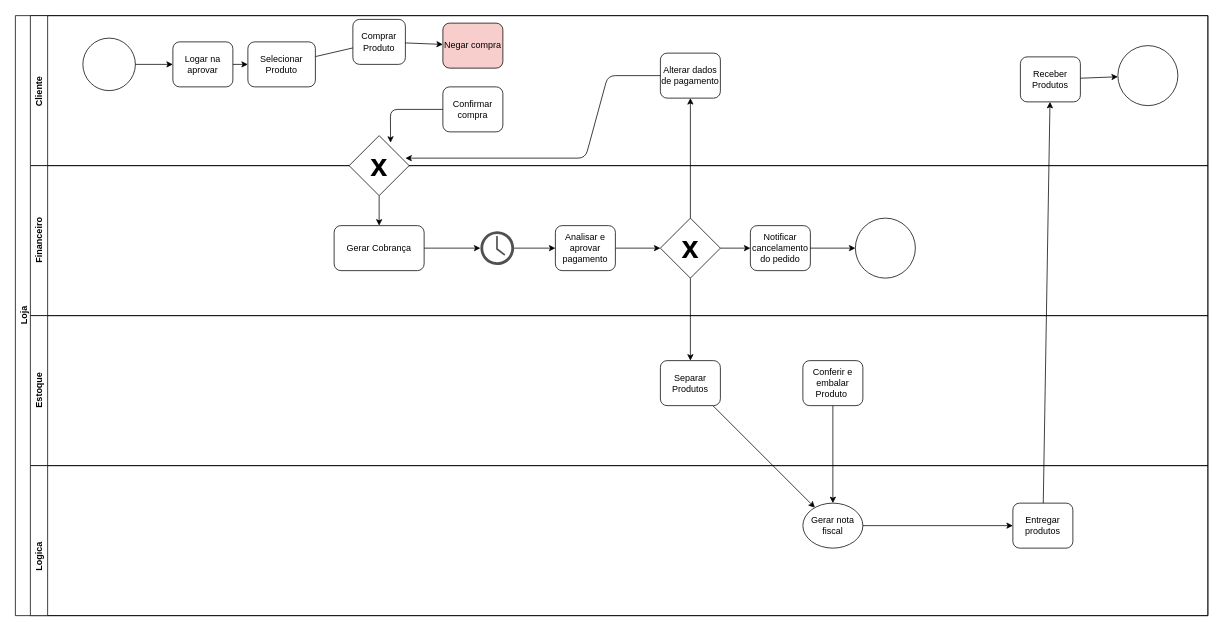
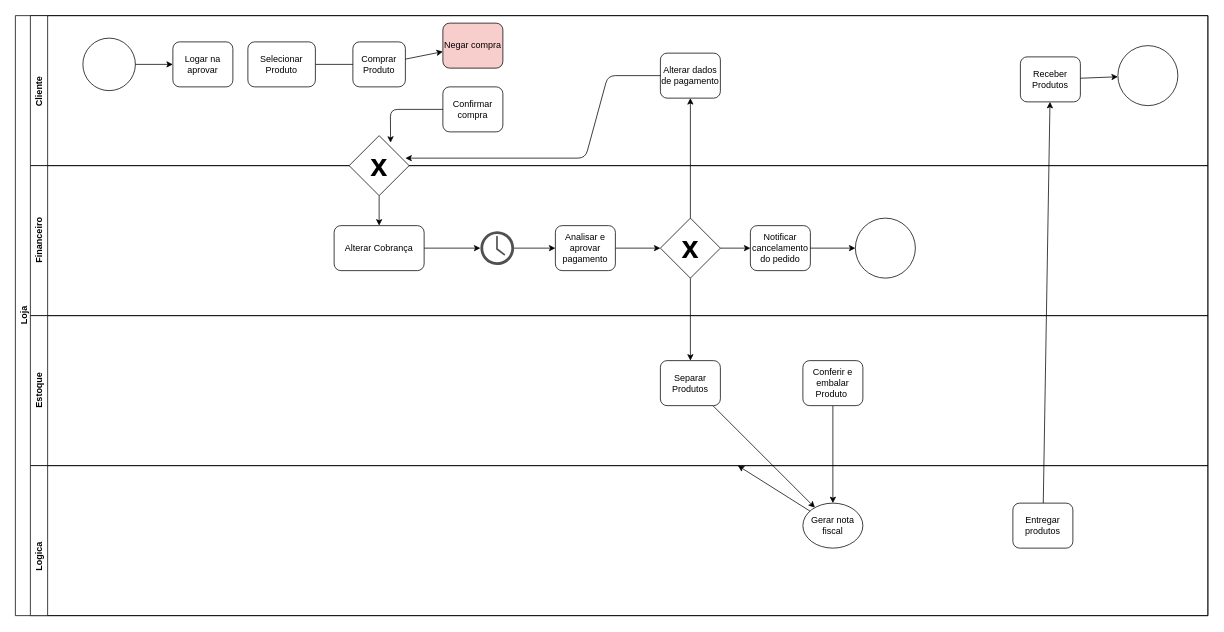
(379, 42) -> (379, 64)
(238, 64) -> none
(379, 248) -> (379, 248)
(935, 525) -> (776, 489)
